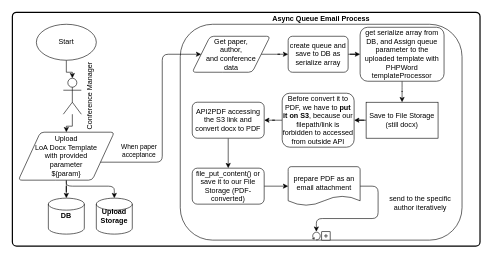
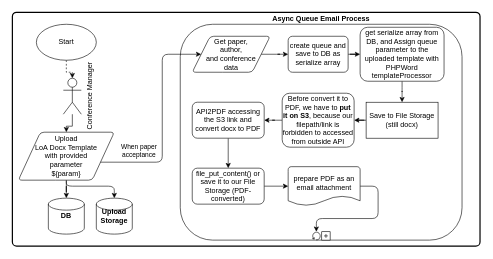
(66, 70) -> (66, 70)
(420, 203) -> none
